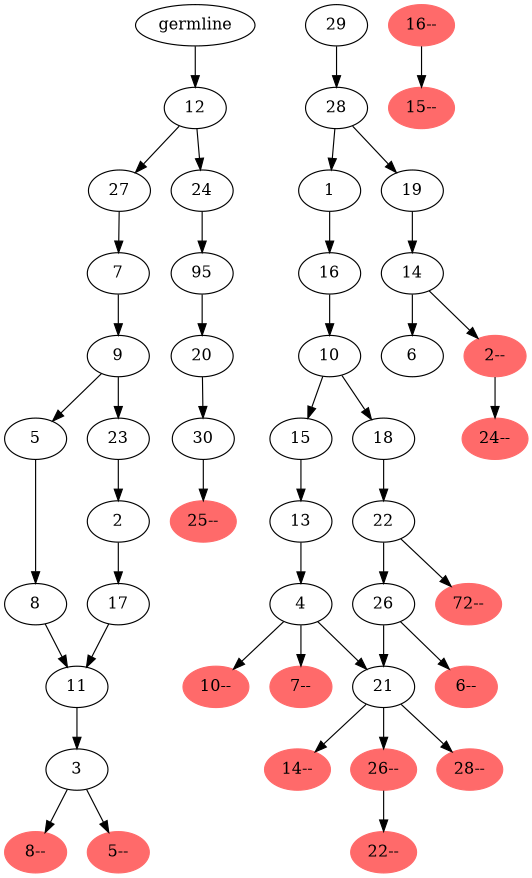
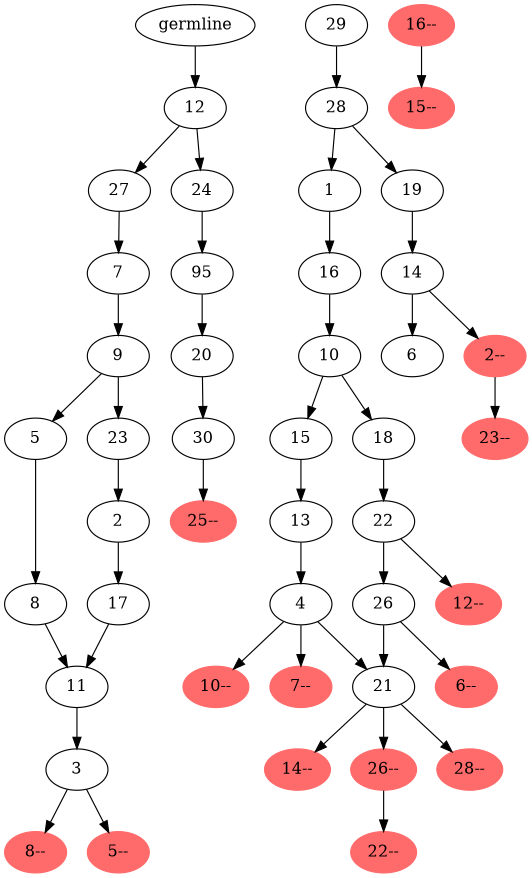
(495, 439) -> (495, 439)
(469, 604) -> (469, 604)
